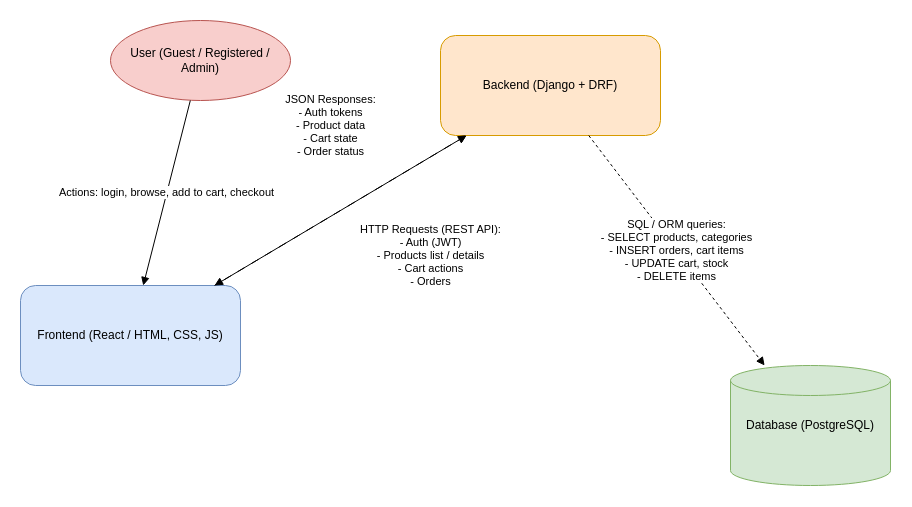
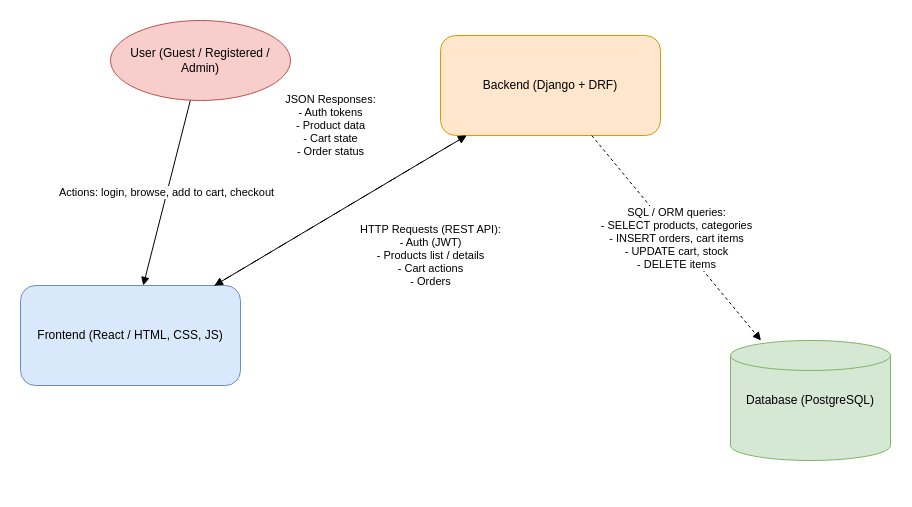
(811, 426) -> (811, 401)
